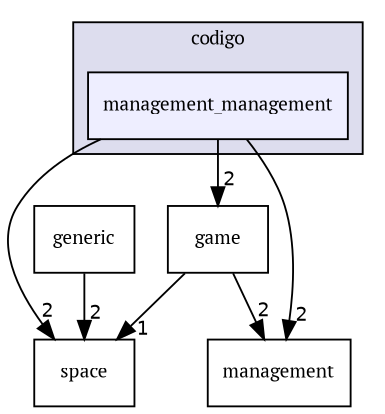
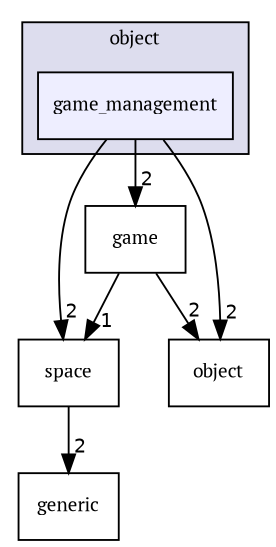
(218, 40) -> (135, 40)
(218, 106) -> (135, 106)
(84, 297) -> (69, 431)
(279, 373) -> (219, 373)
